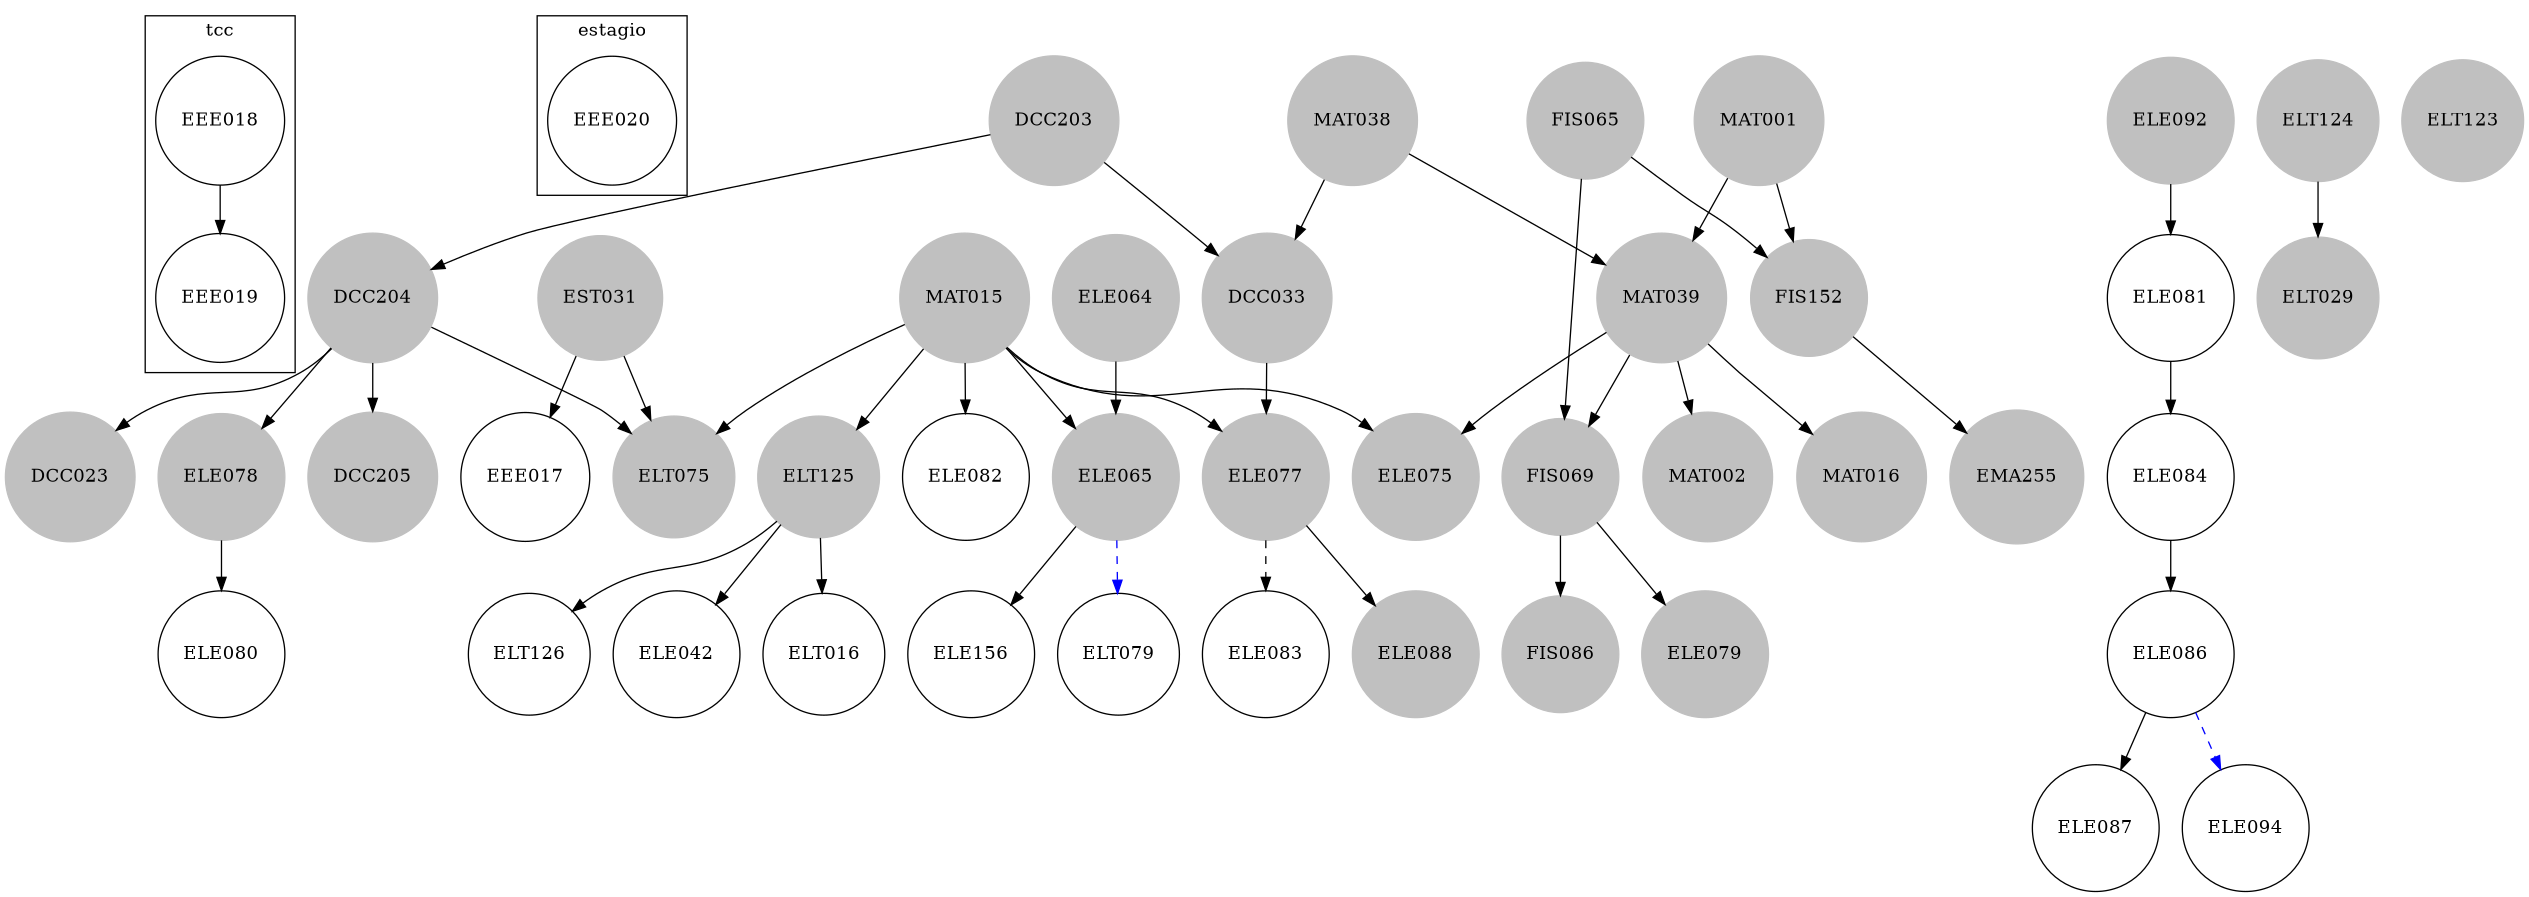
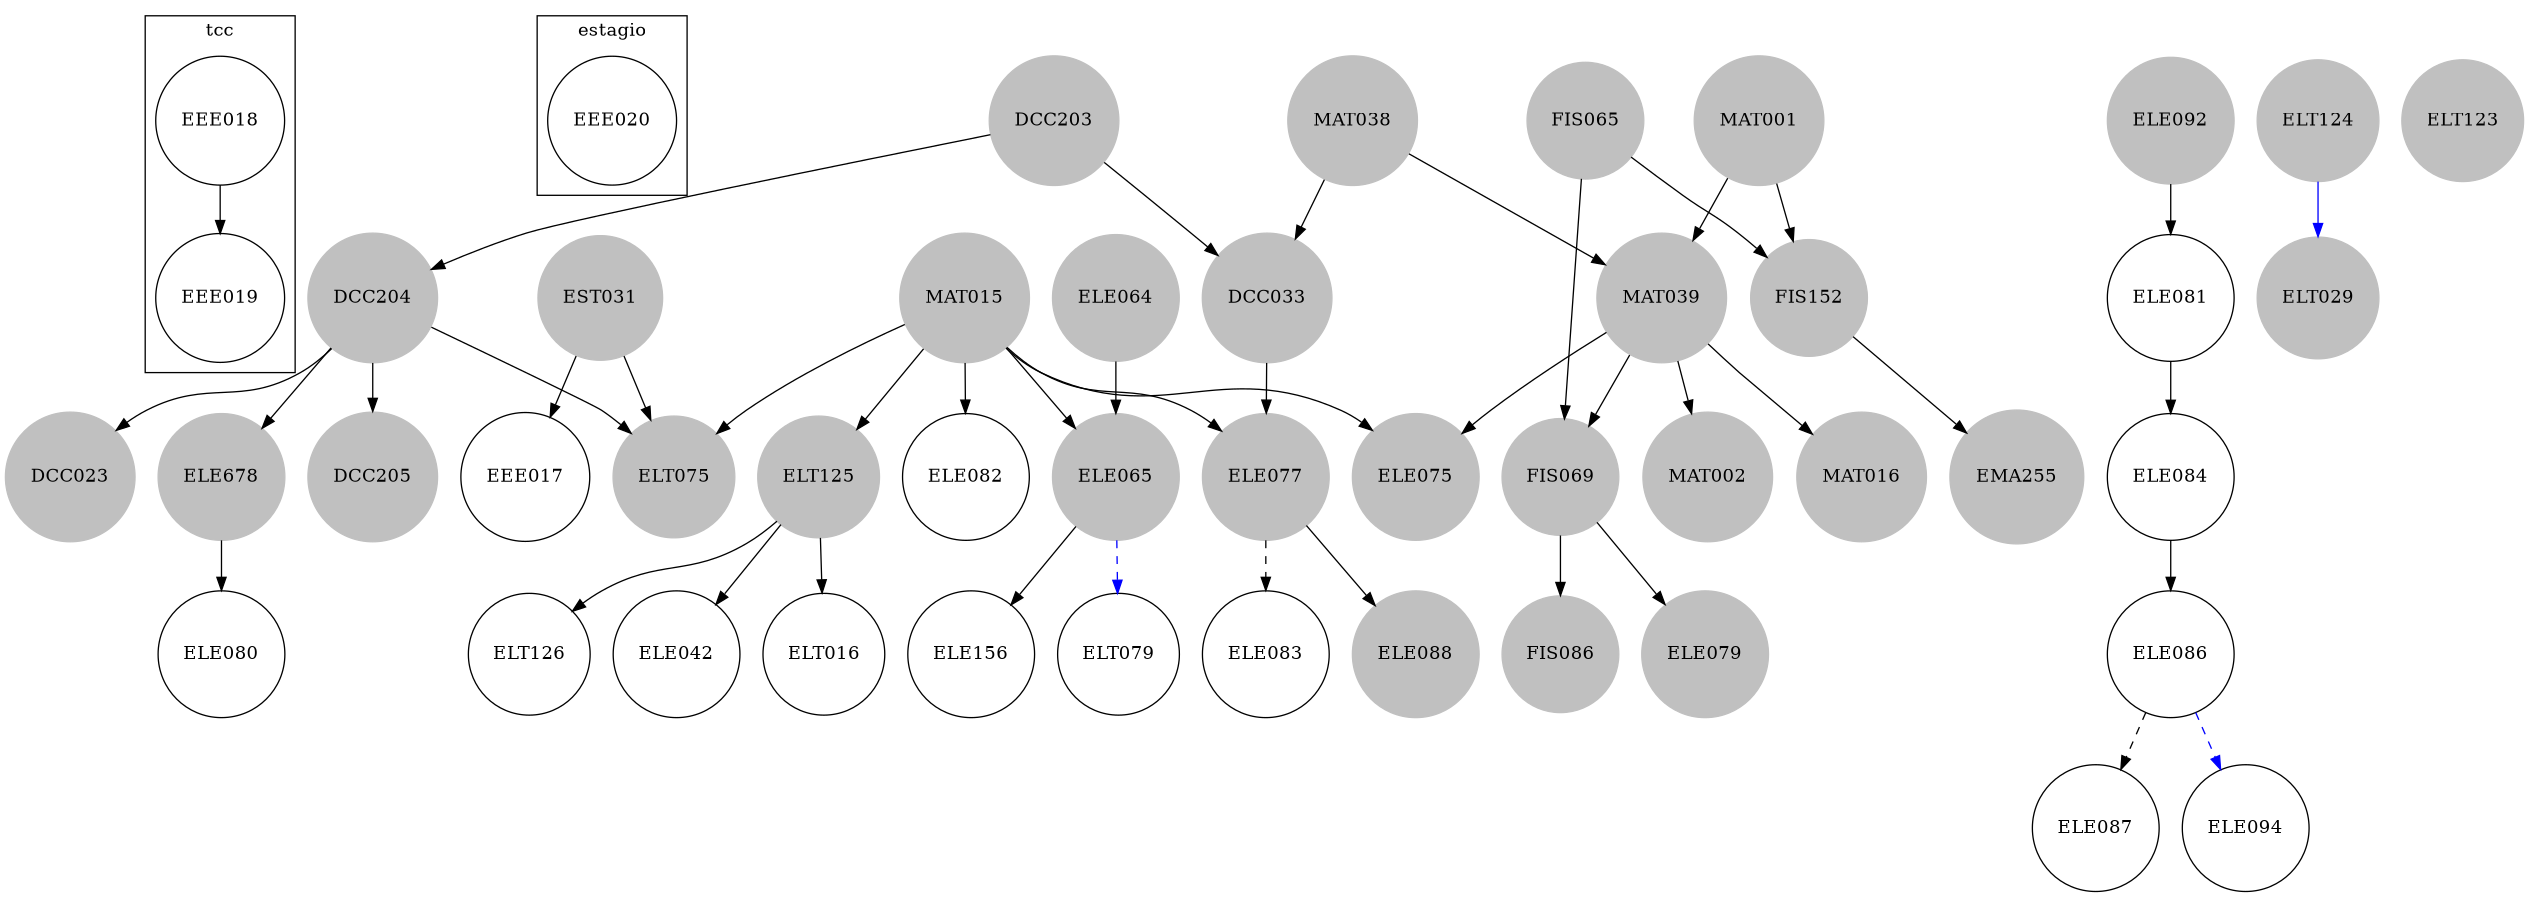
(2318, 203) -> (2318, 203)
(221, 477) -> (221, 477)
(2136, 735) -> (2136, 735)
